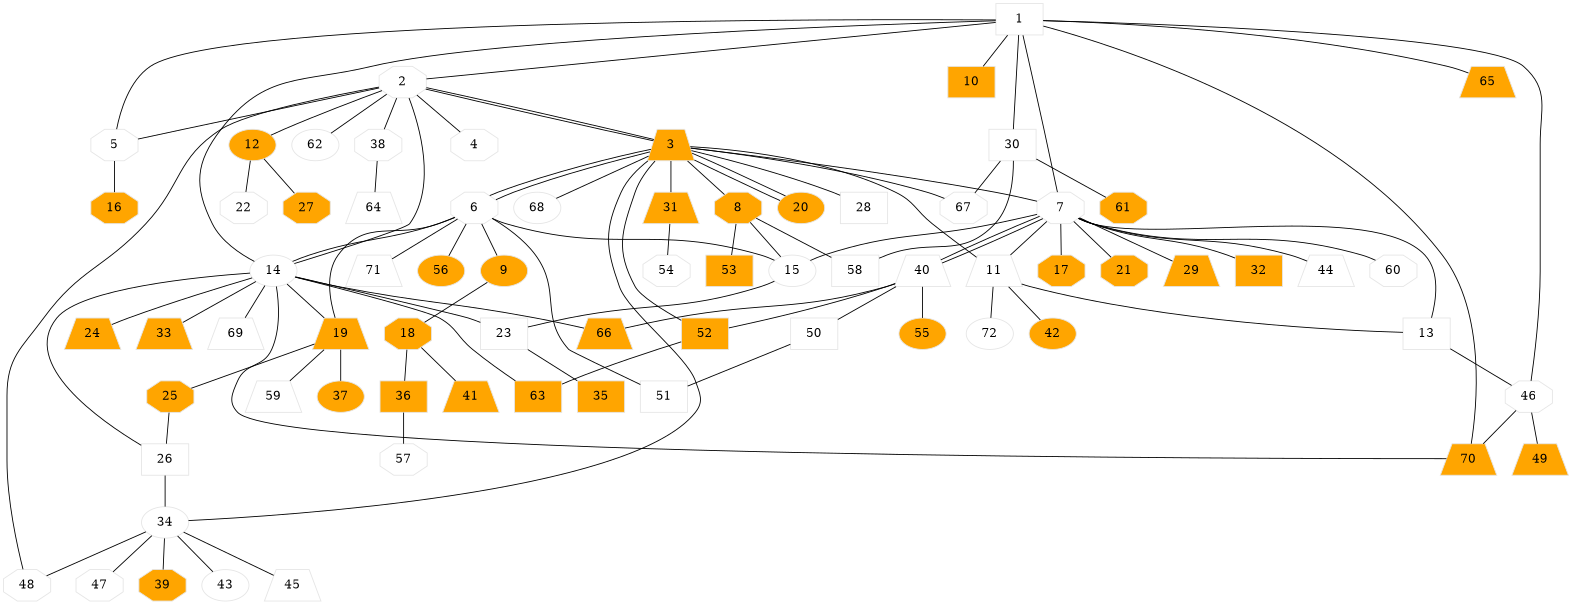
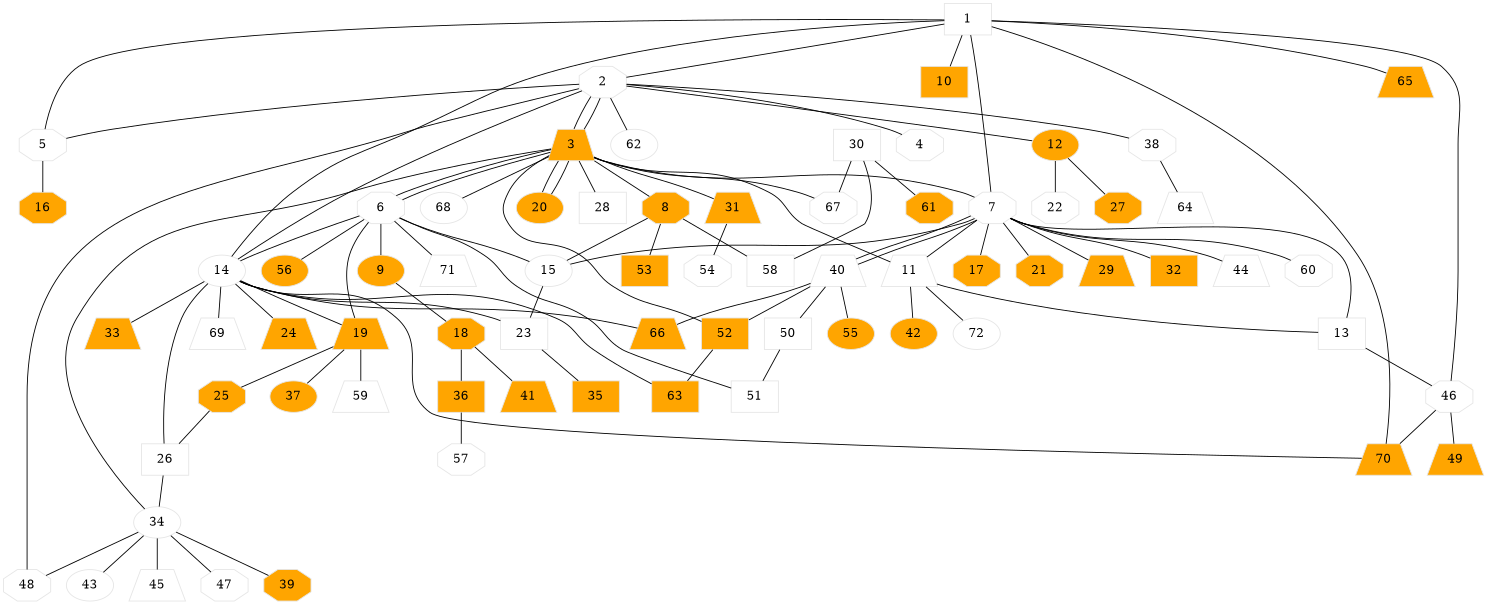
(1016, 82) -> none
